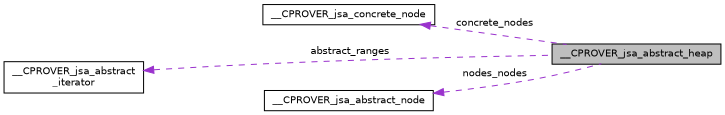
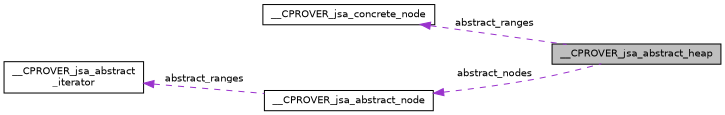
(493, 23) -> (493, 23)
(353, 60) -> (209, 89)
(493, 74) -> (493, 74)
